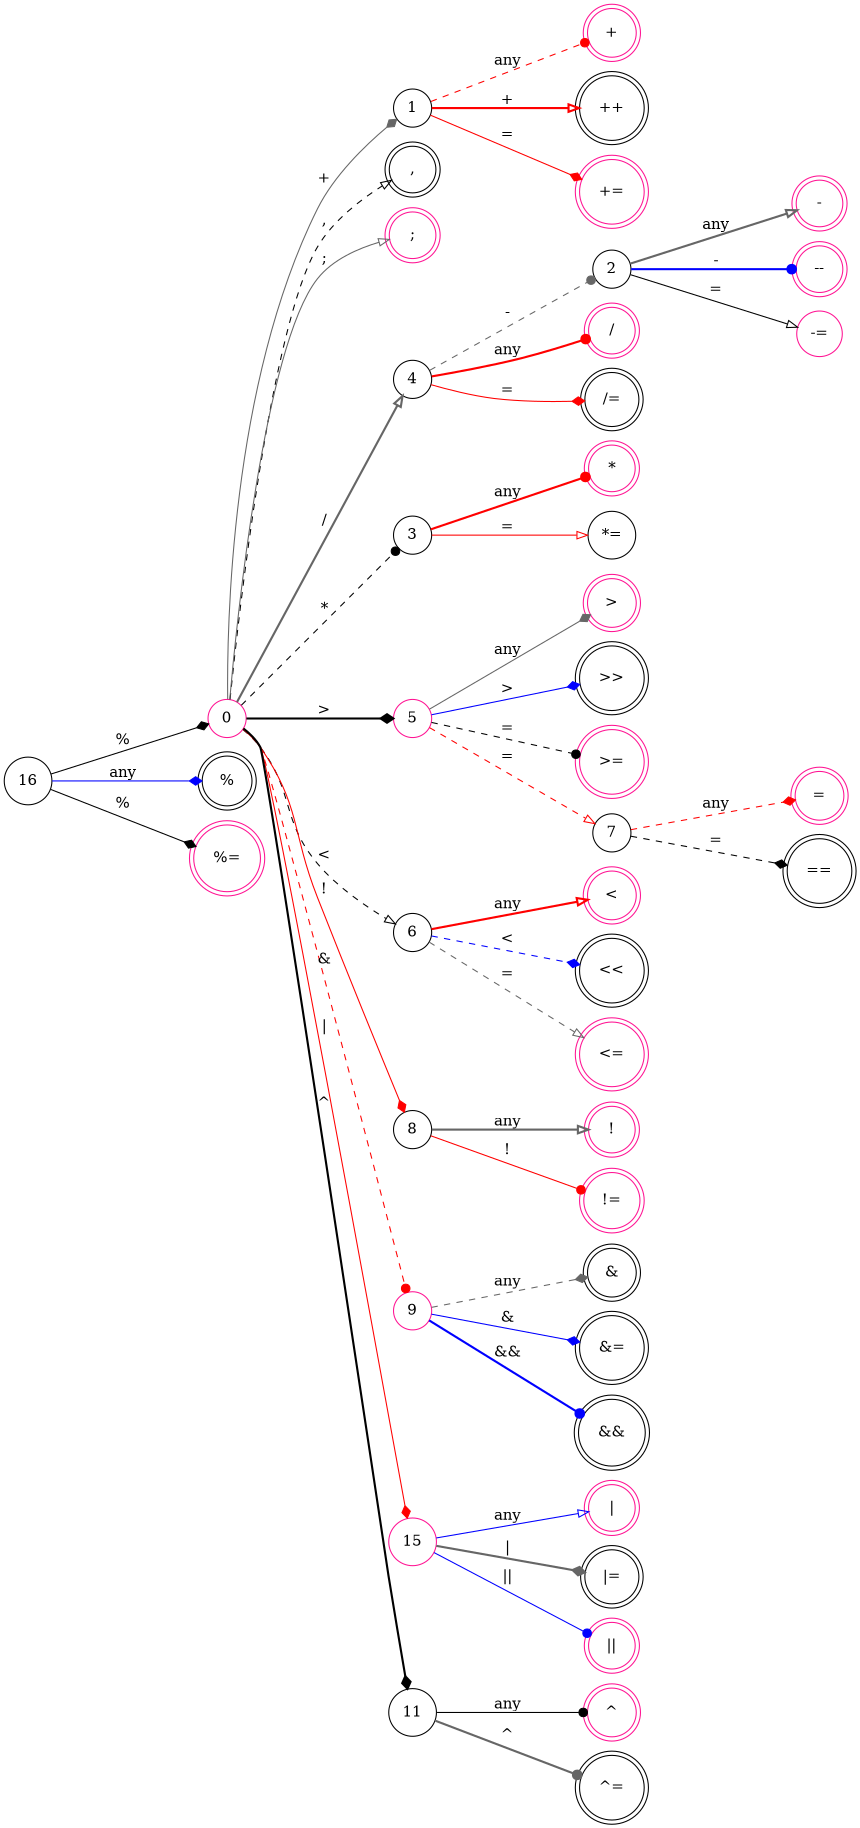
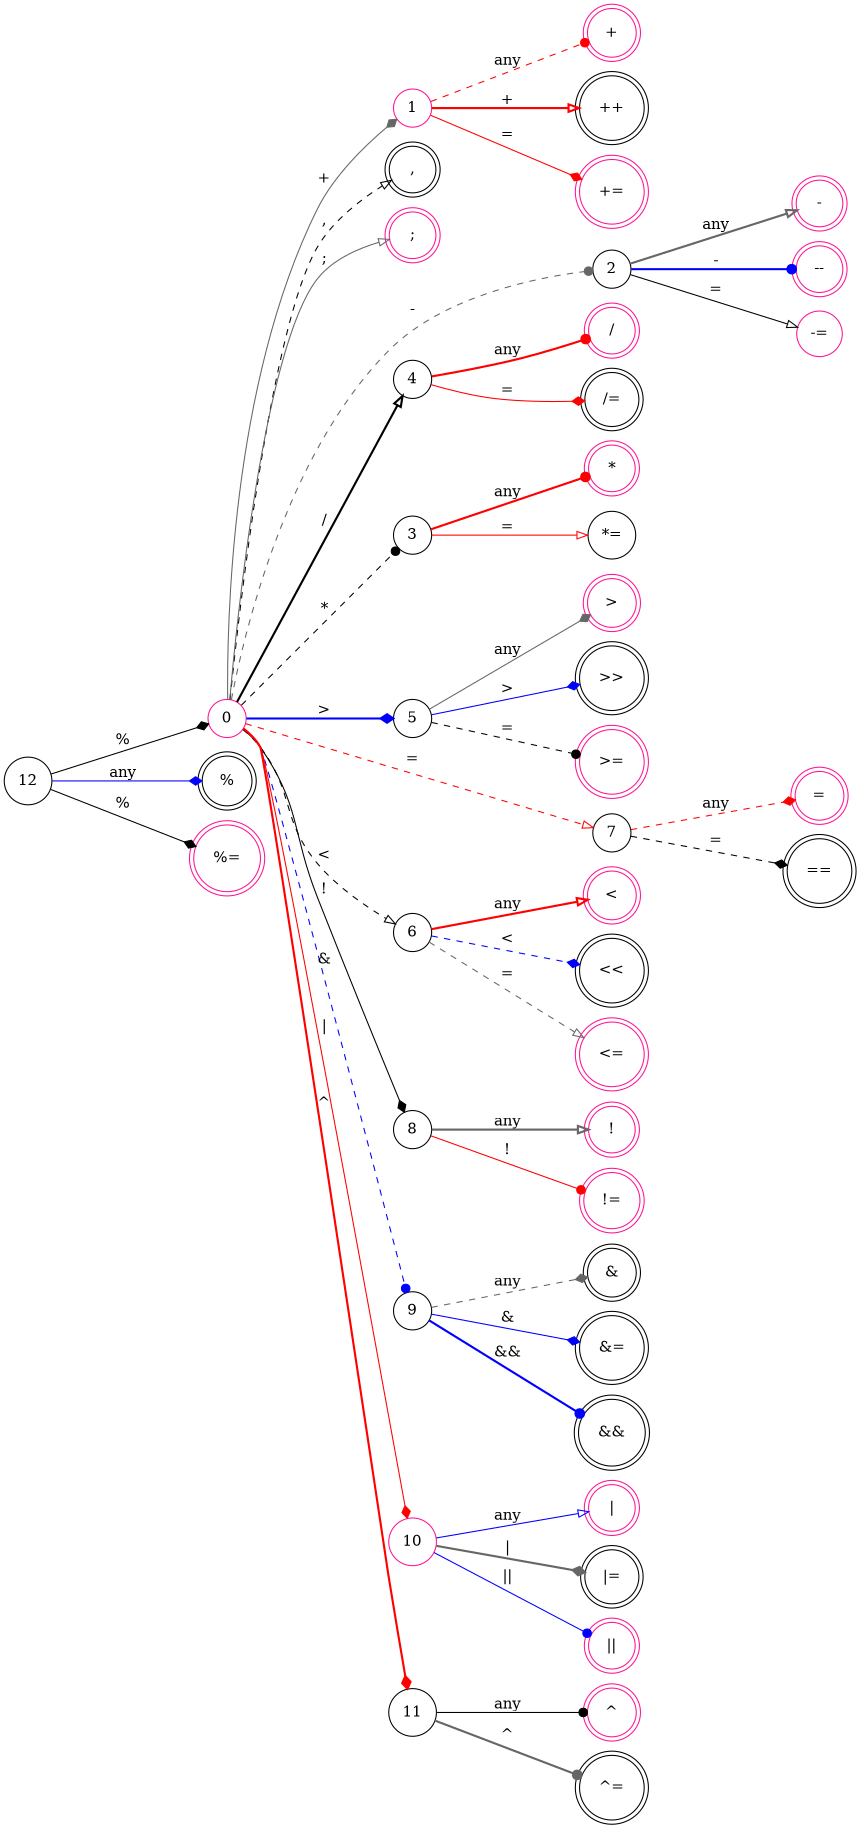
(413, 108) -> (413, 108)
(508, 326) -> (336, 419)
(317, 554) -> (317, 554)
(313, 718) -> (313, 718)
(413, 718) -> (413, 718)
(507, 773) -> (414, 774)
(28, 781) -> (28, 781)
(323, 912) -> (323, 912)
(331, 1003) -> (331, 1003)
(332, 1199) -> (332, 1199)
(413, 1311) -> (413, 1311)
(413, 1542) -> (413, 1542)
